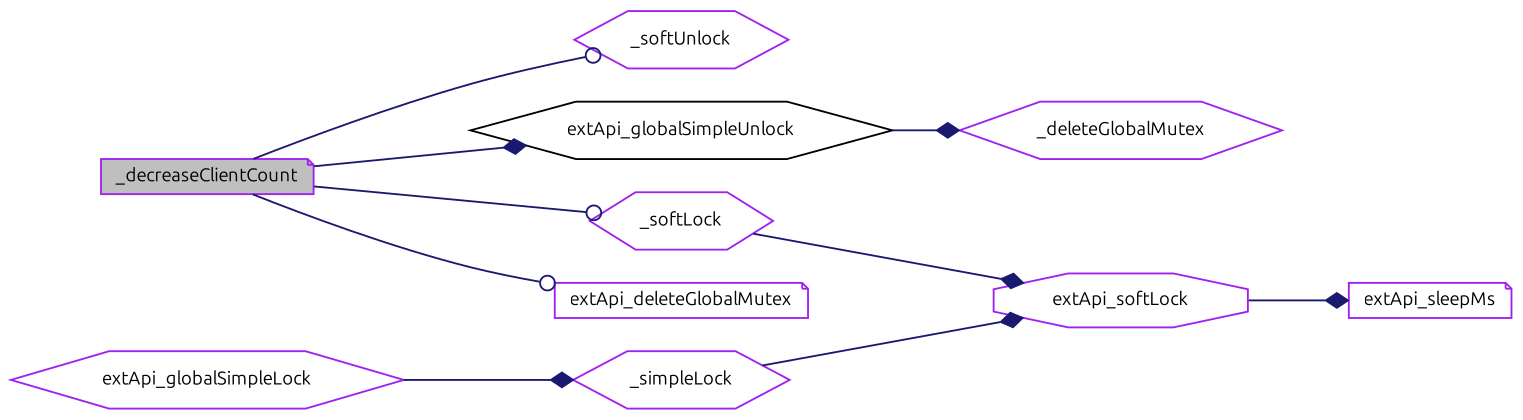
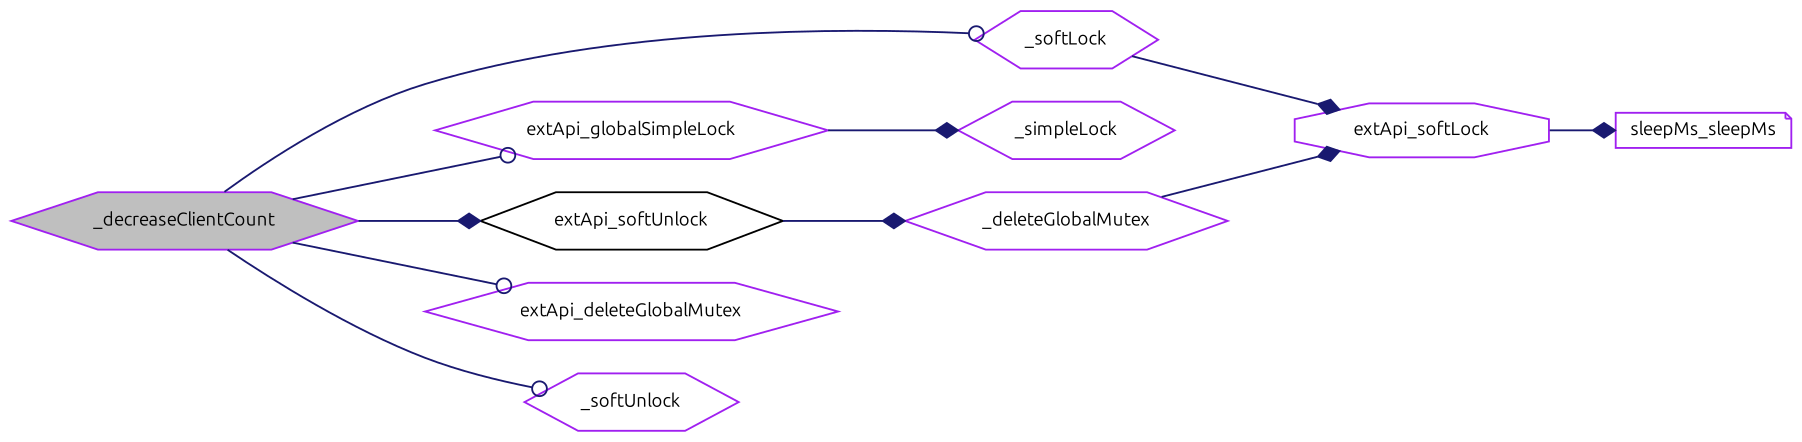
(681, 130) -> (632, 221)
(207, 177) -> (185, 221)
none -> (397, 178)
(681, 300) -> (632, 312)
(1430, 300) -> (1704, 130)
(881, 344) -> (1240, 177)
